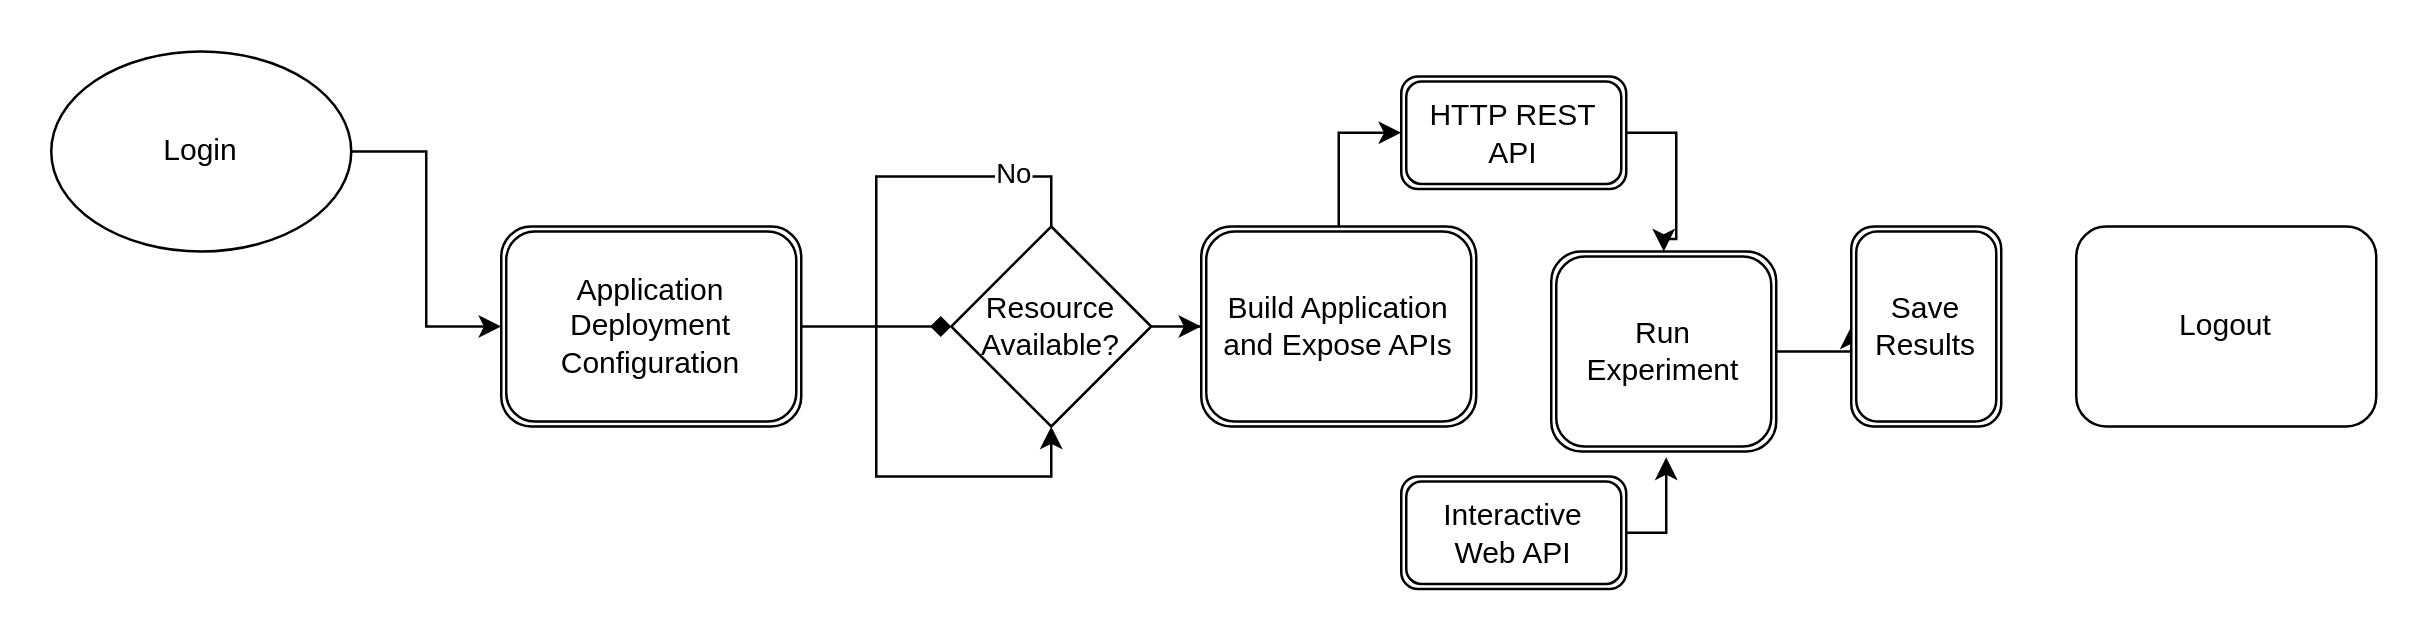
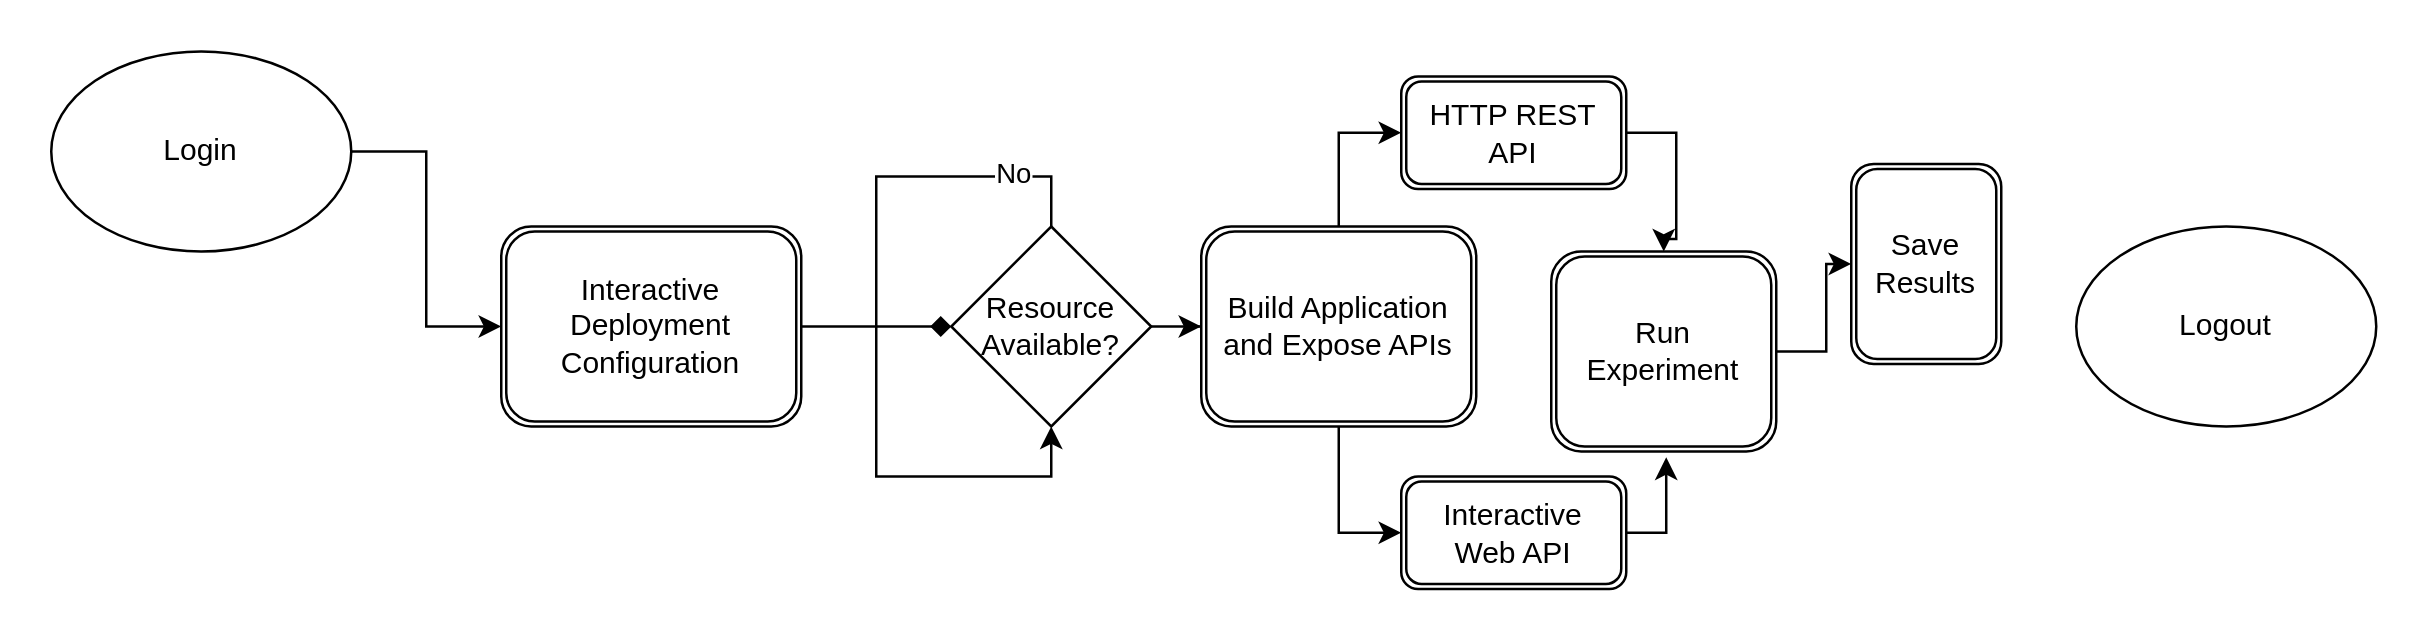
(651, 326) -> (651, 326)
(1926, 326) -> (1926, 264)
(2226, 326) -> (2226, 326)
none -> (1339, 502)
